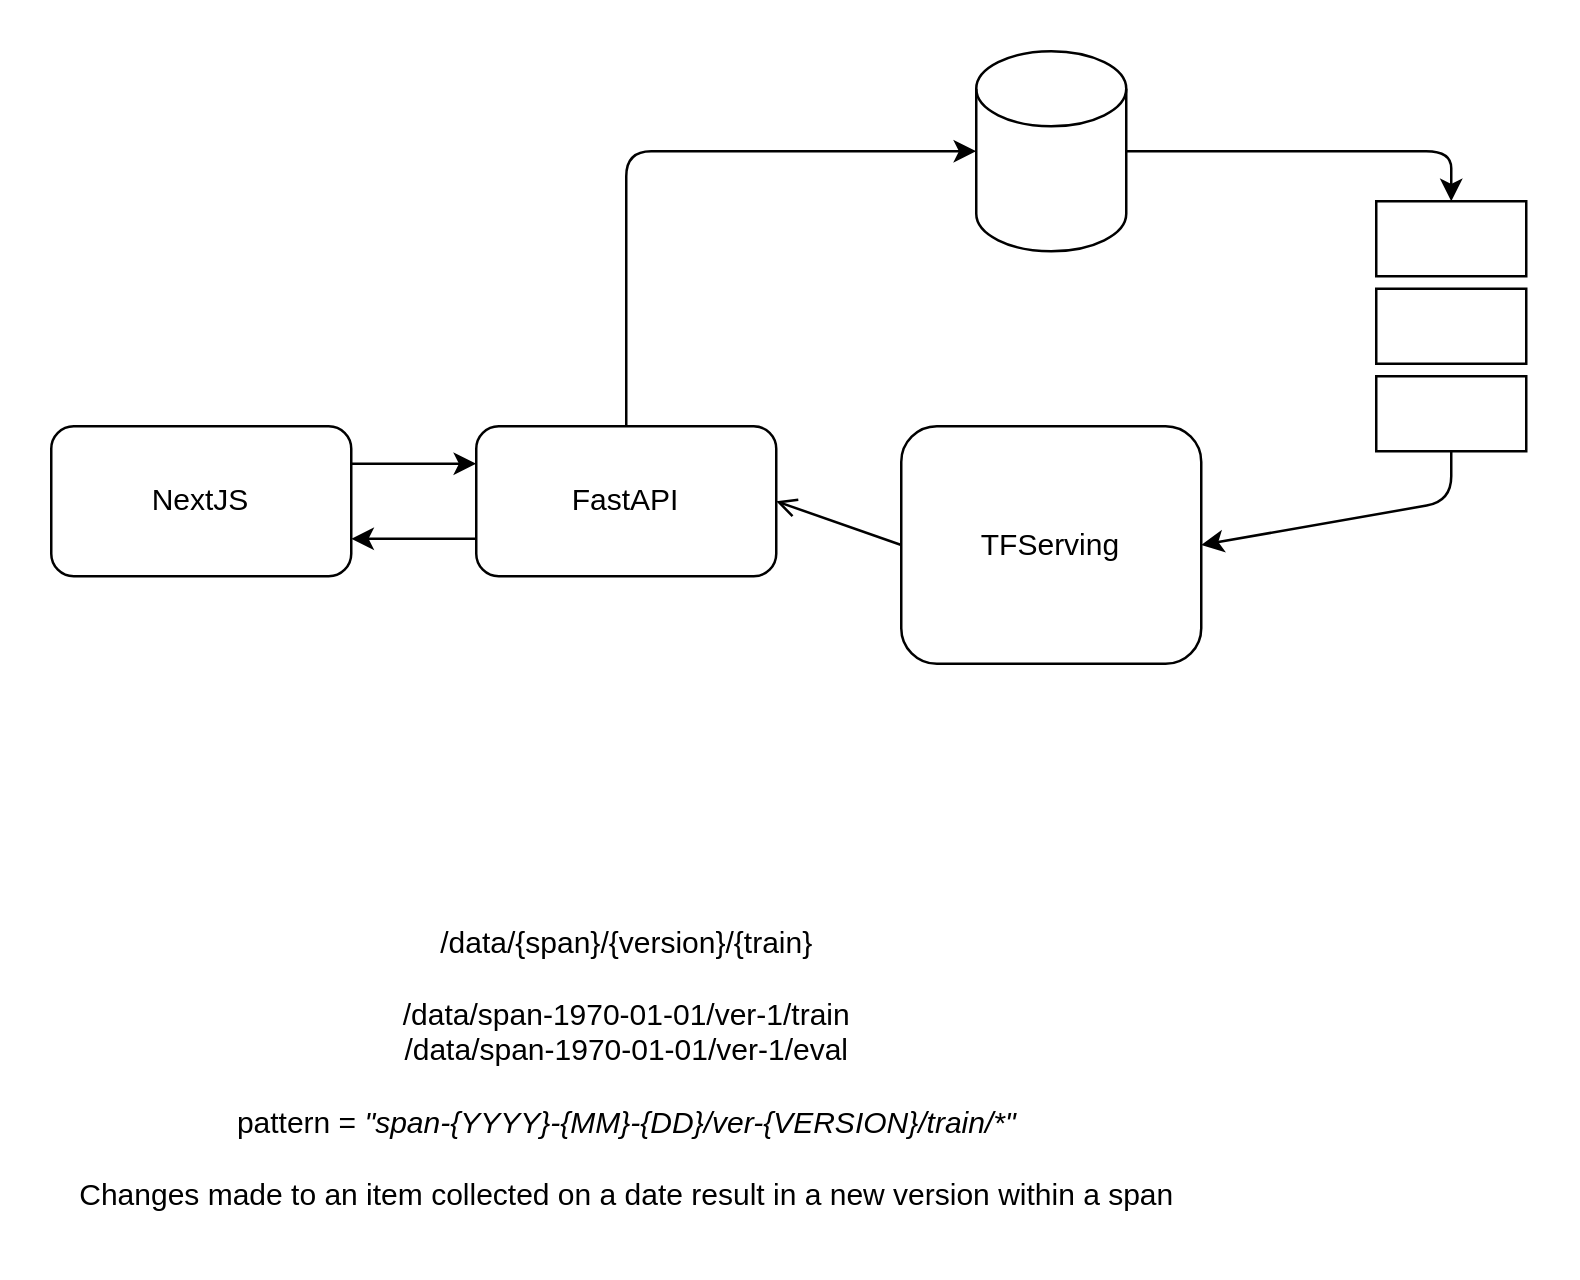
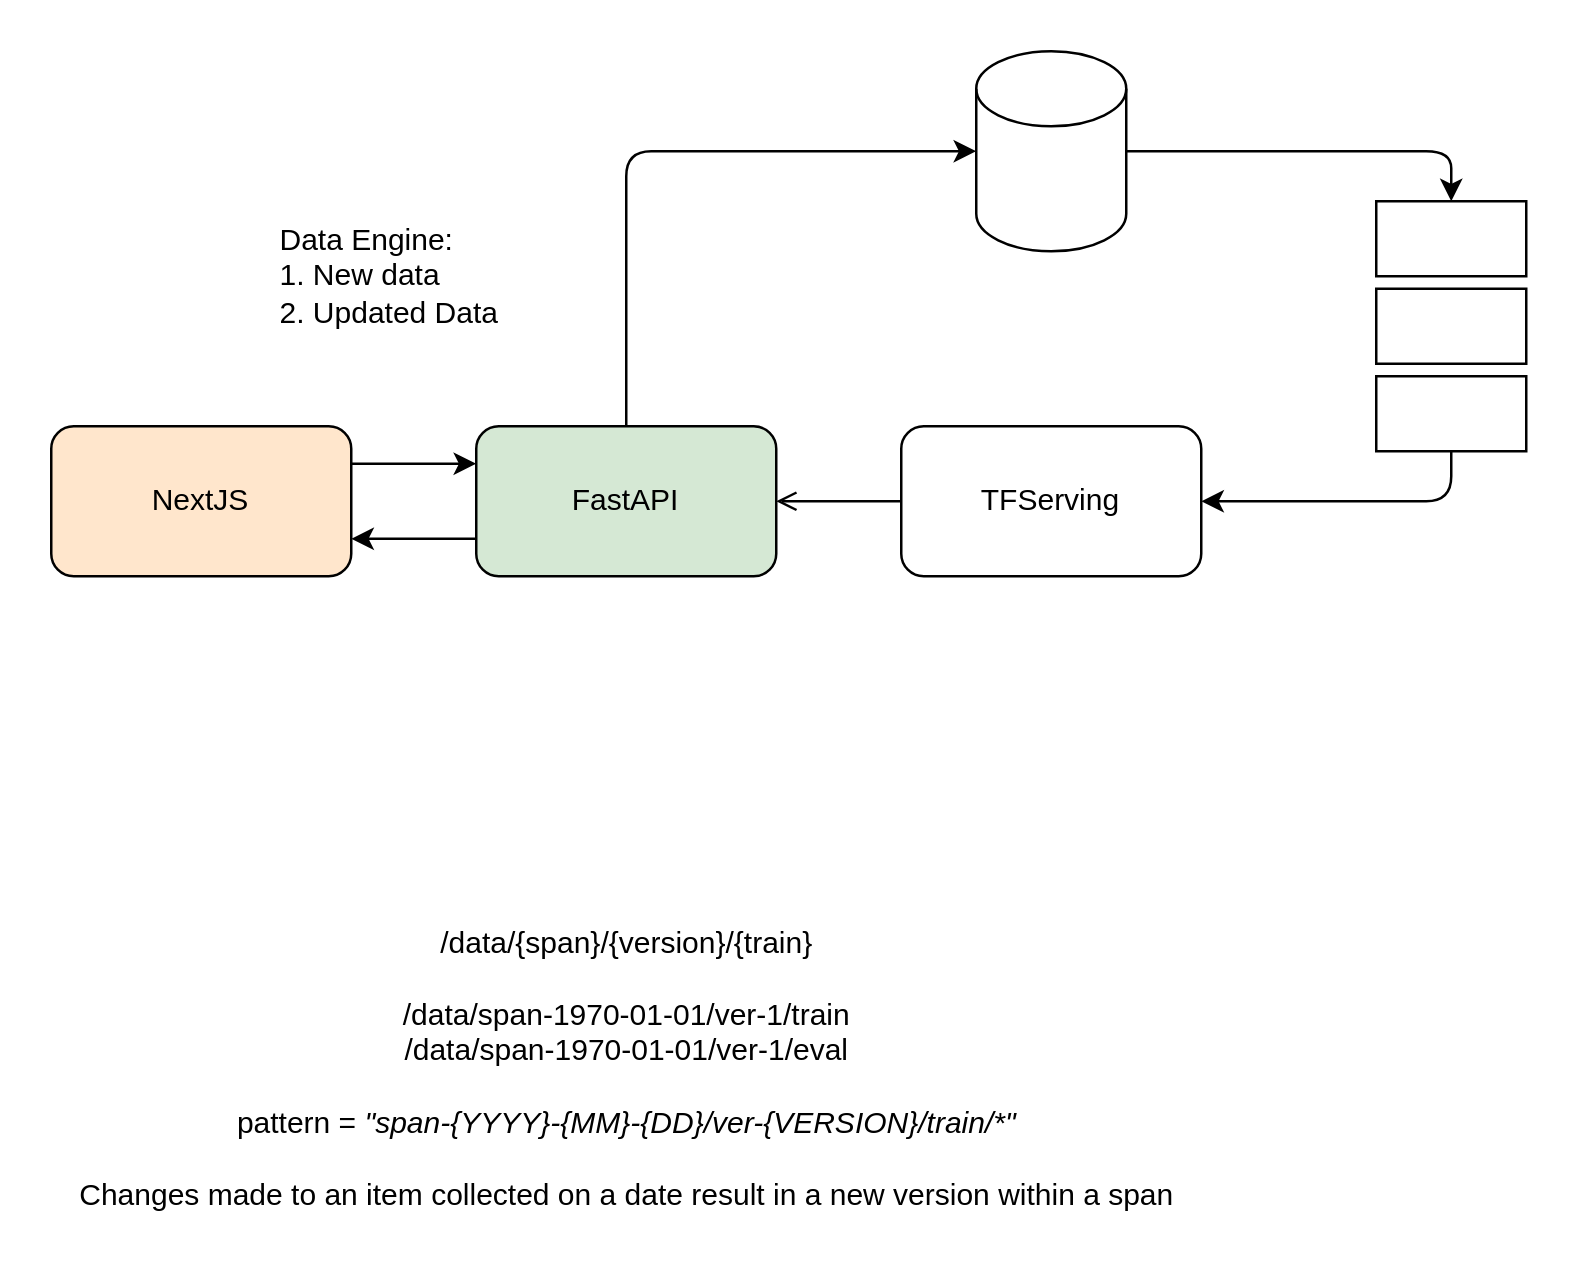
none -> (389, 276)
(201, 501) -> (201, 501)
(626, 501) -> (626, 501)
(1051, 545) -> (1051, 501)
